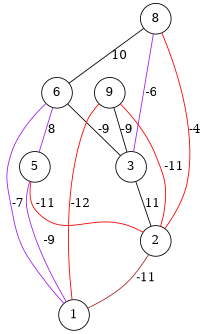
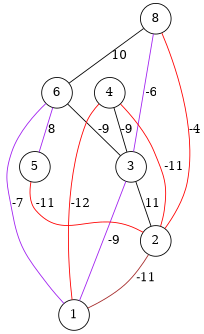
(110, 93) -> (110, 93)
(38, 244) -> (103, 241)
